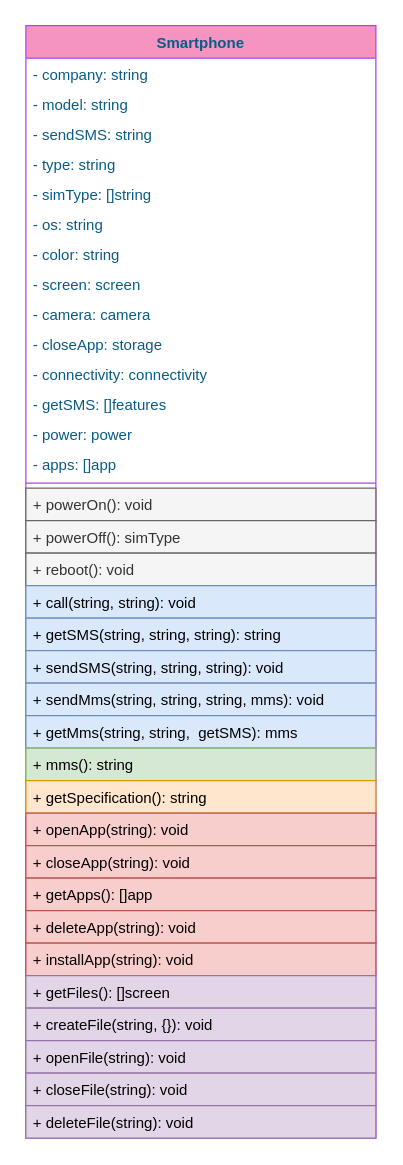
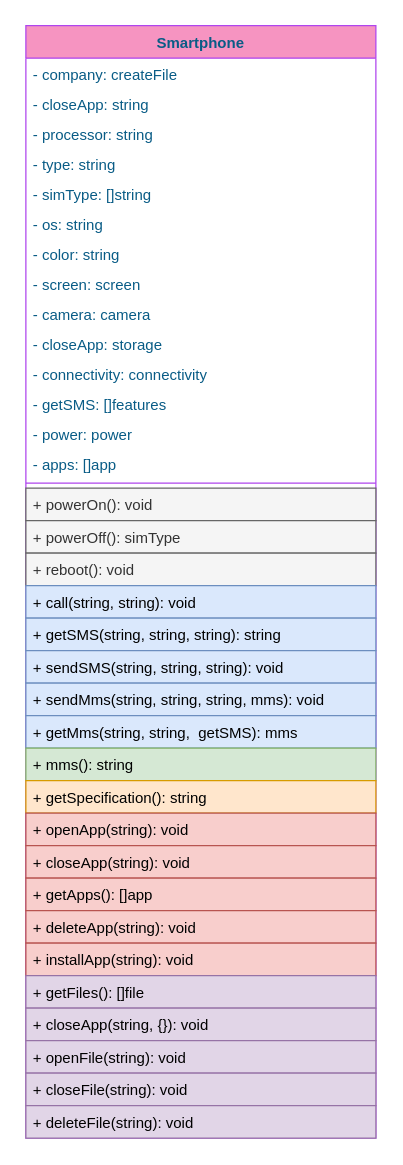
(96, 75) -> (111, 75)
(86, 105) -> (98, 105)
(96, 135) -> (105, 135)
(115, 993) -> (103, 993)
(141, 1025) -> (135, 1025)
